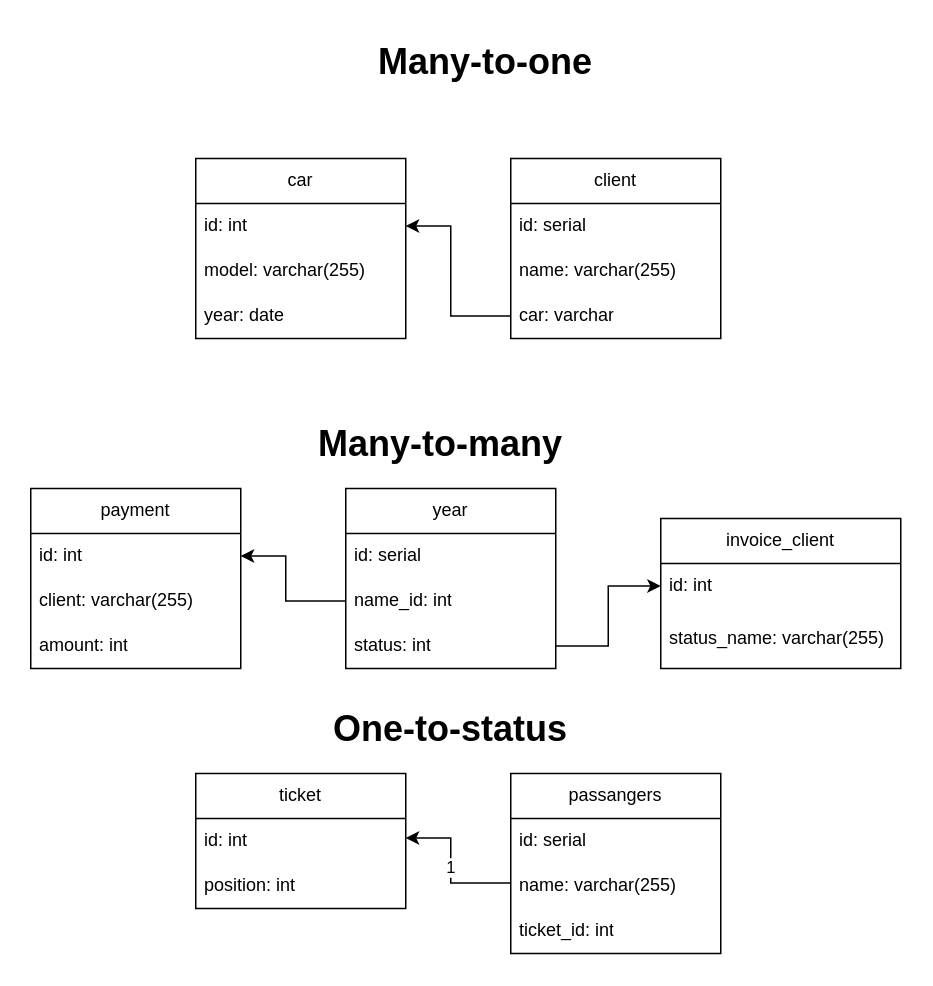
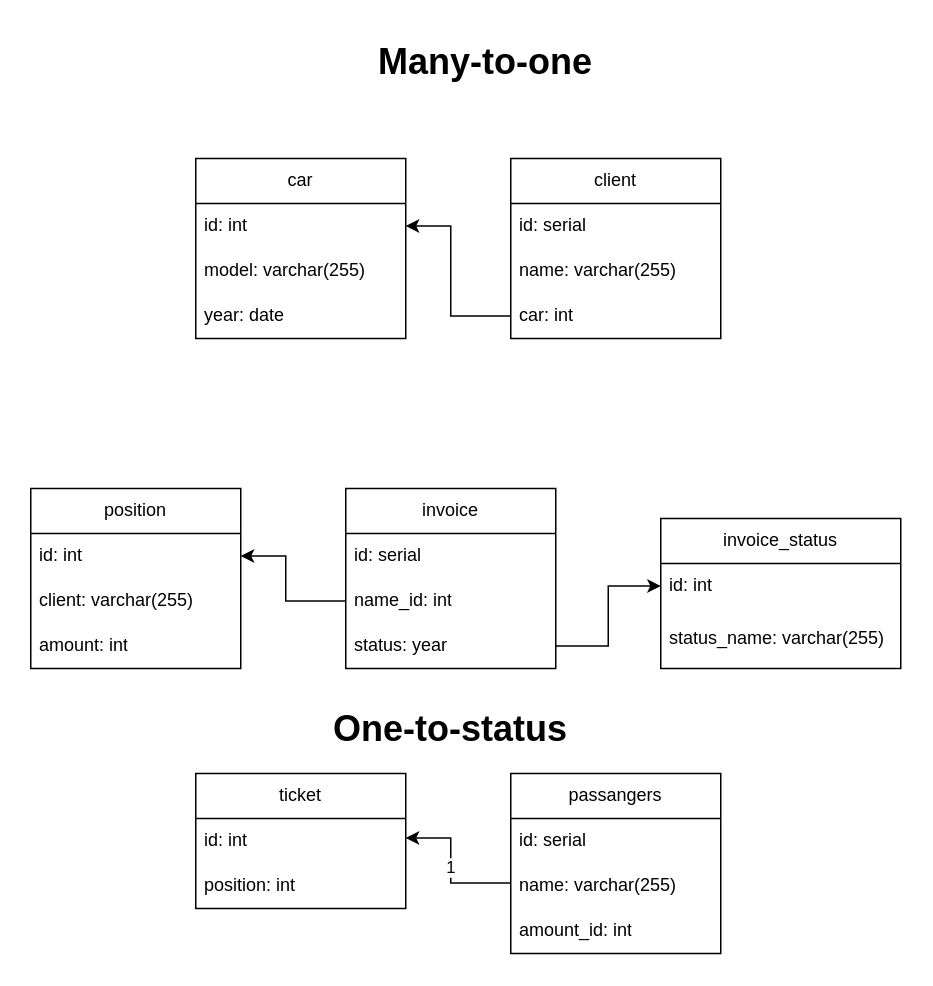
(576, 316) -> (553, 316)
(451, 443) -> none
(136, 511) -> (136, 511)
(451, 511) -> (451, 511)
(781, 541) -> (781, 541)
(403, 646) -> (411, 646)
(579, 931) -> (581, 931)
